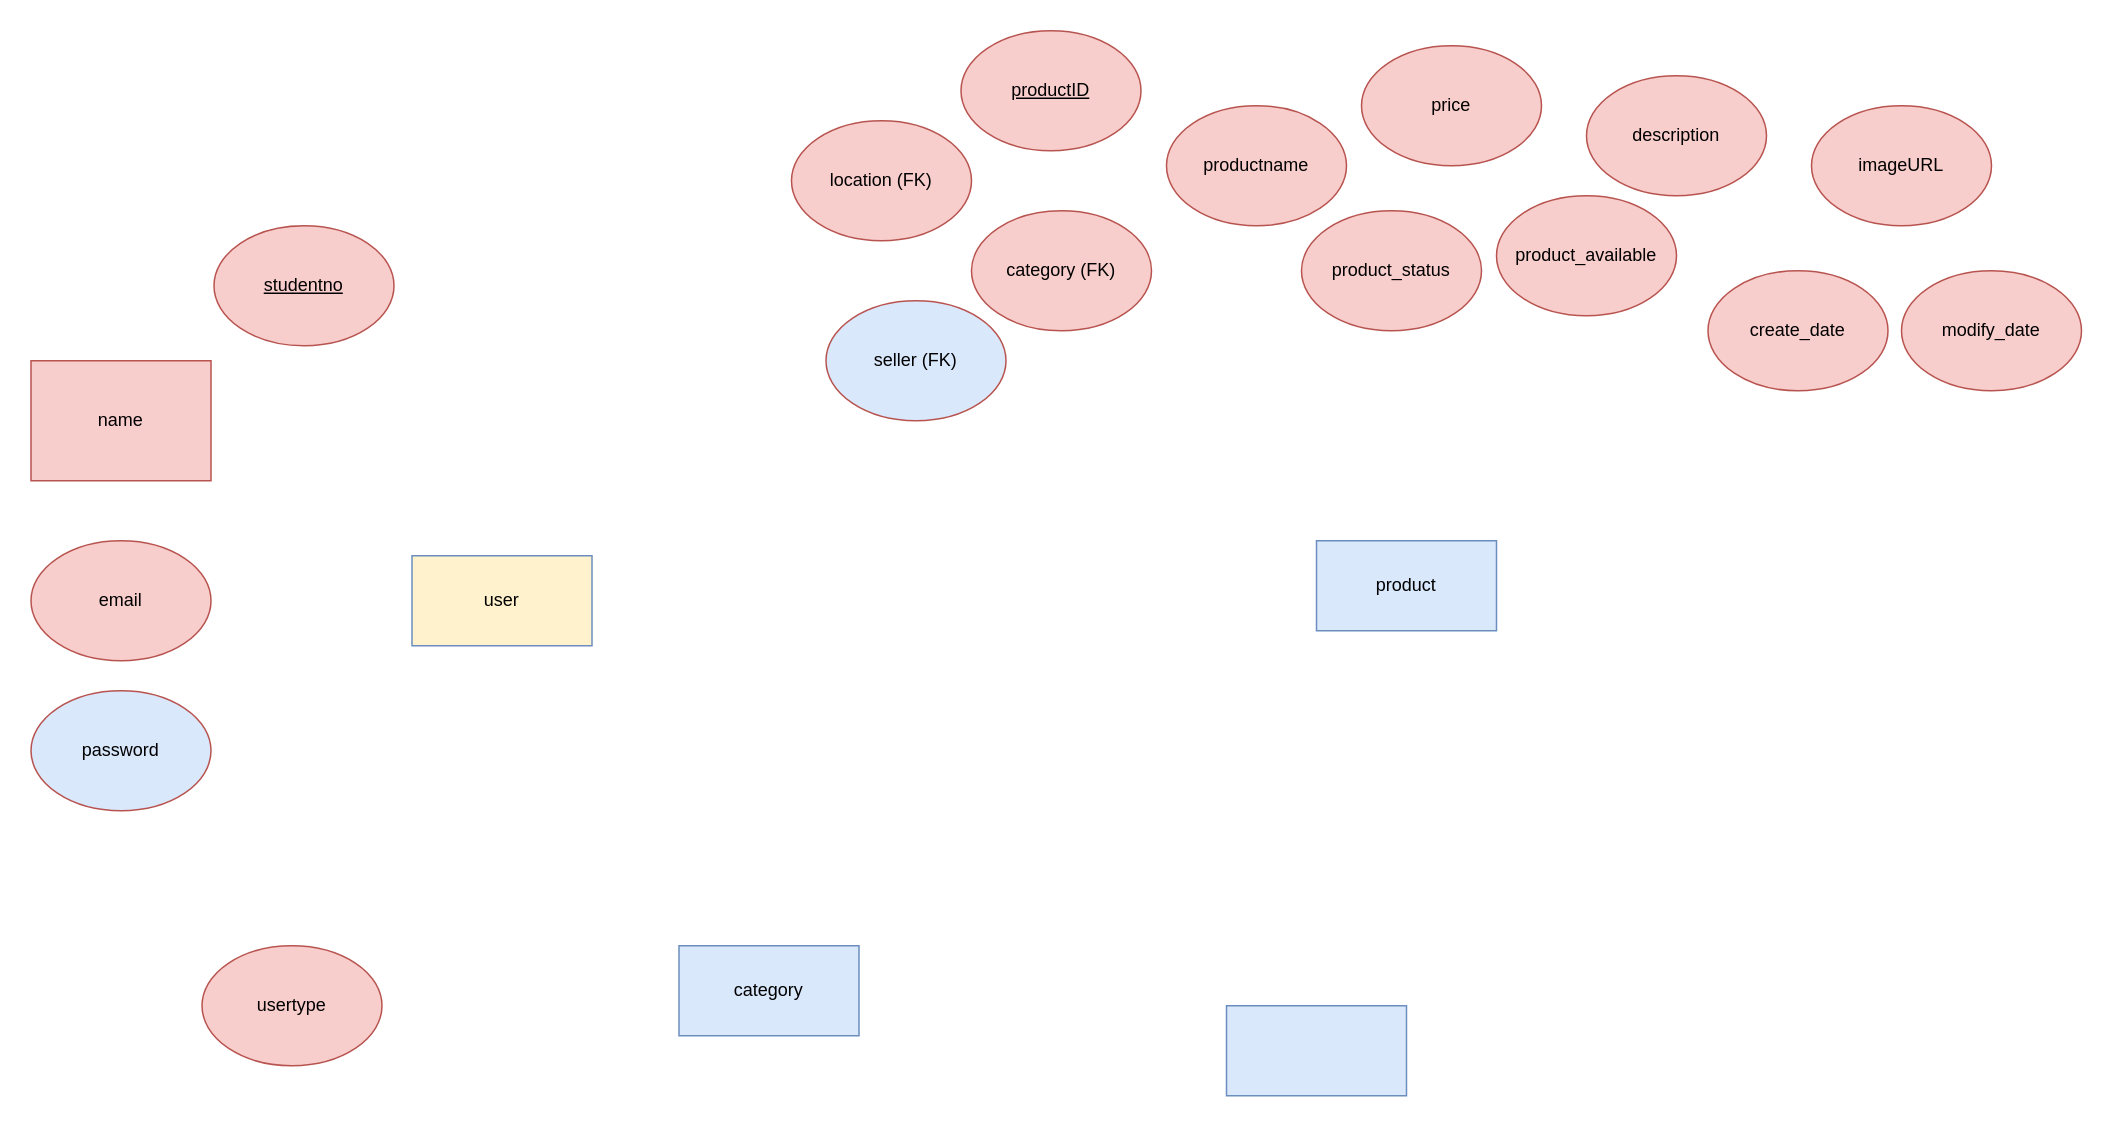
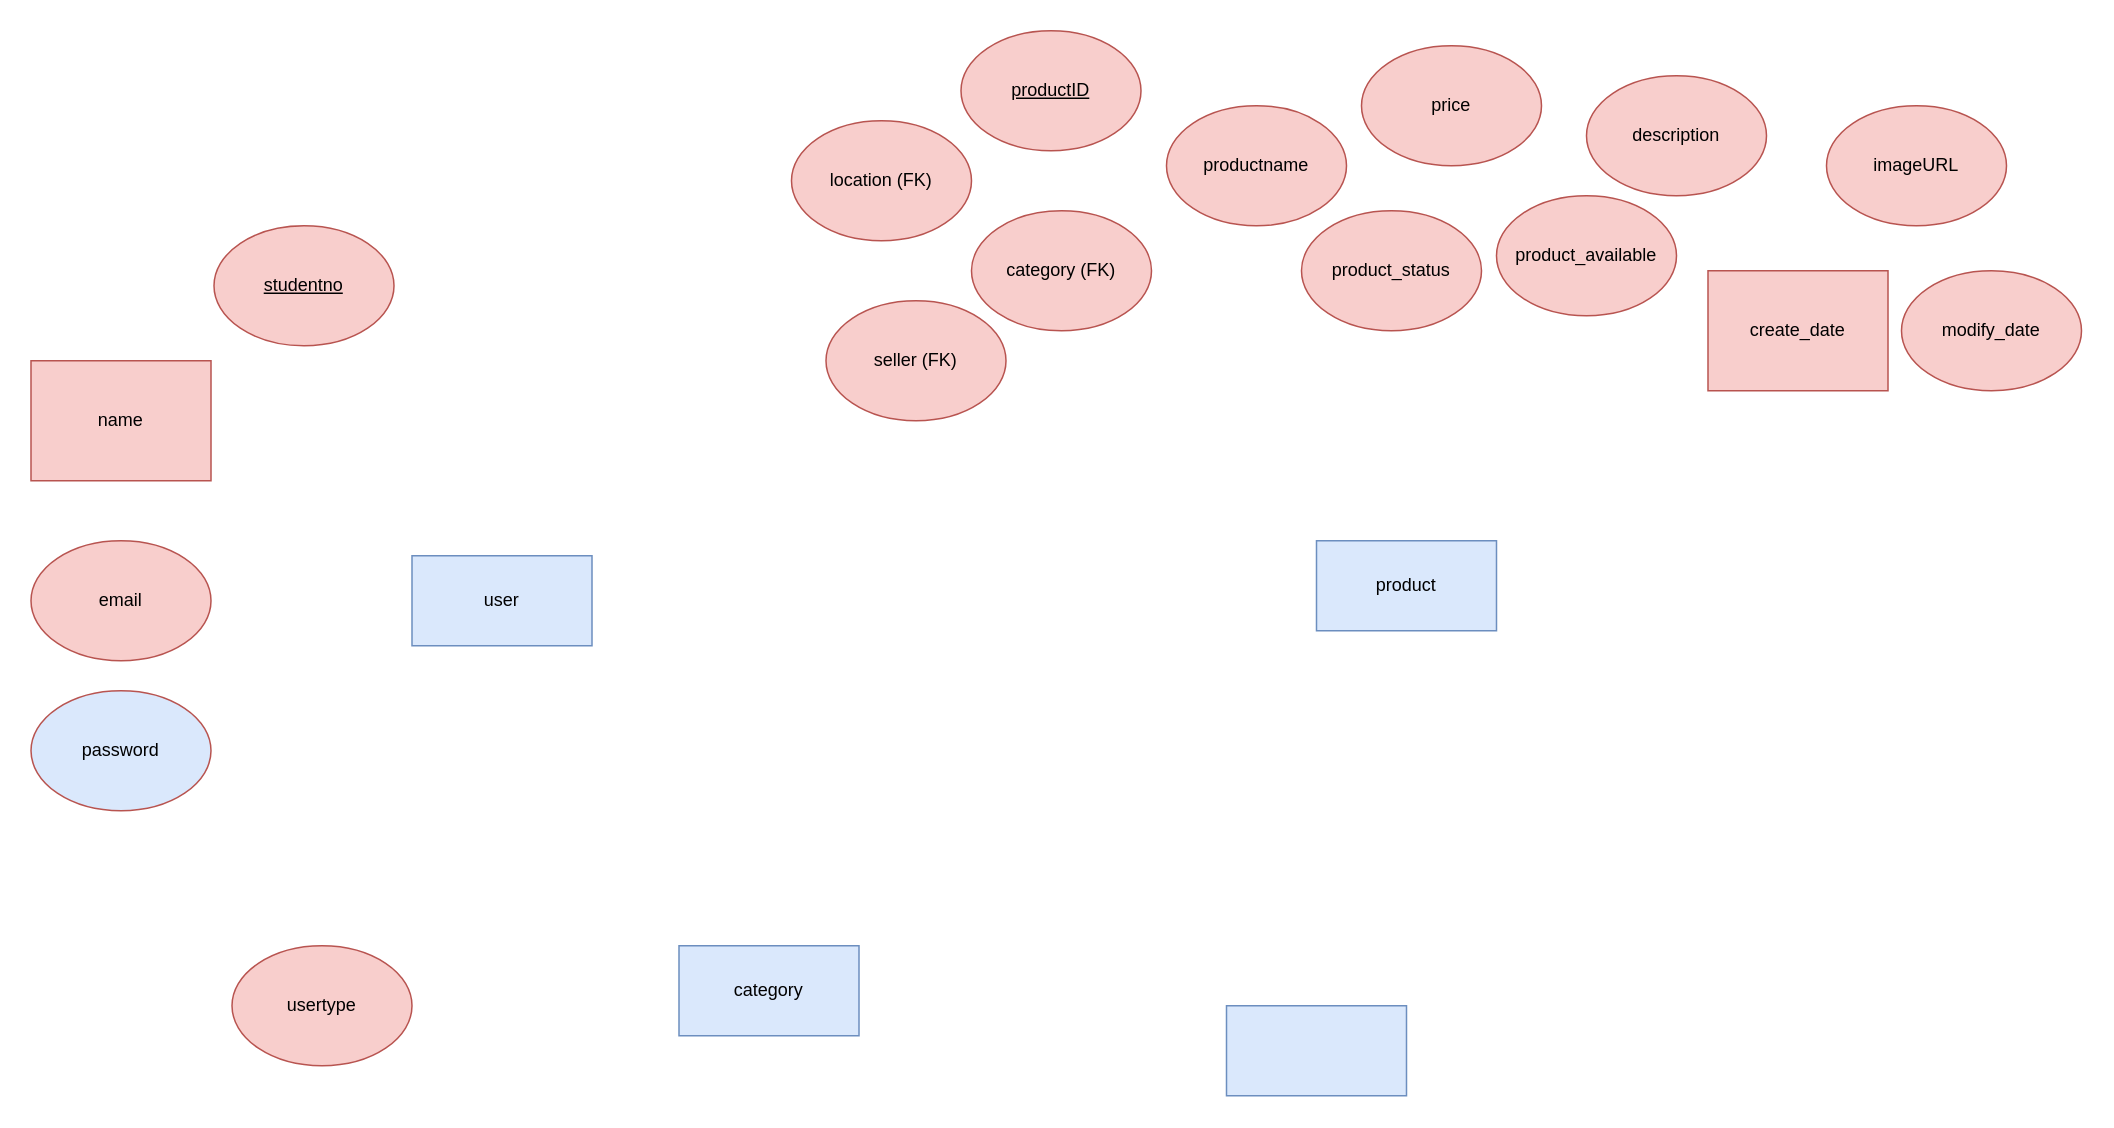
(1901, 166) -> (1916, 166)
(1798, 331) -> (1798, 331)
(916, 361) -> (916, 361)
(502, 601) -> (502, 601)
(292, 1006) -> (322, 1006)
